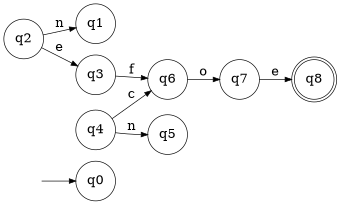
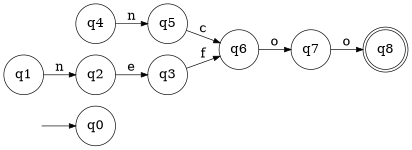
(56, 32) -> (56, 75)
(276, 72) -> (347, 42)
(129, 107) -> (200, 35)
